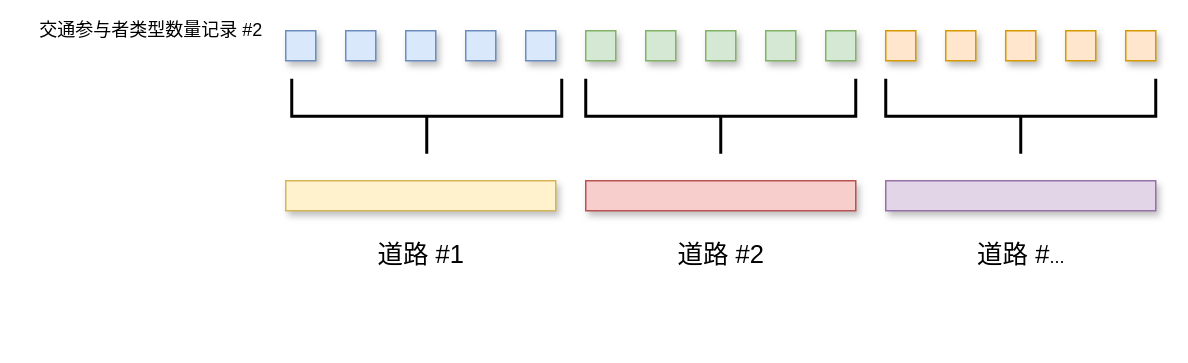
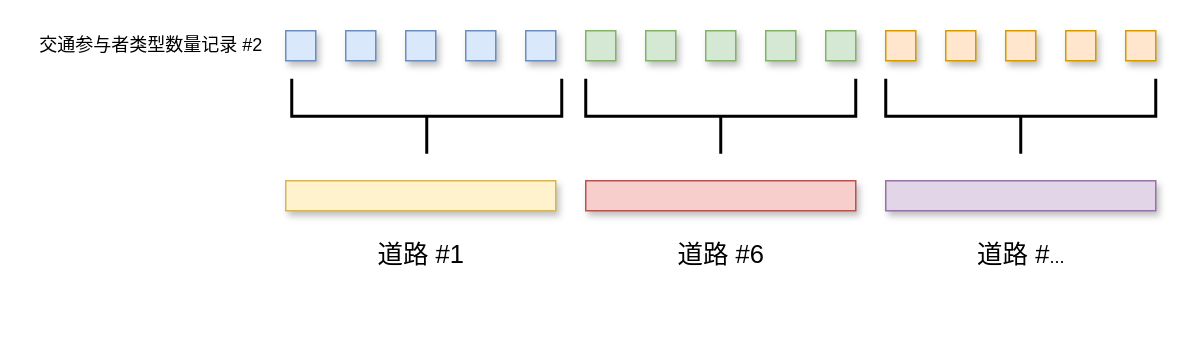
(151, 31) -> (151, 46)
(722, 256) -> (722, 256)
